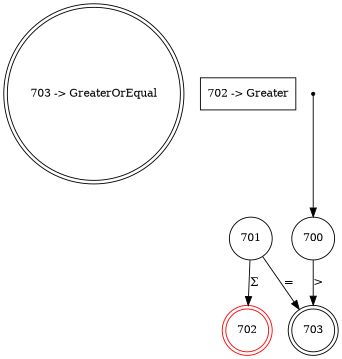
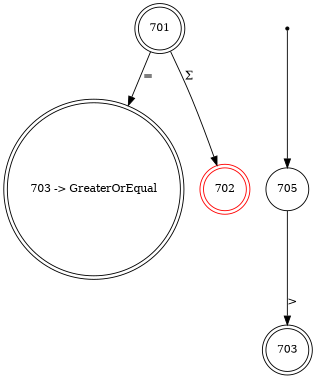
(248, 94) -> none
(251, 239) -> (160, 29)
(313, 239) -> (287, 189)
(278, 279) -> (141, 74)
